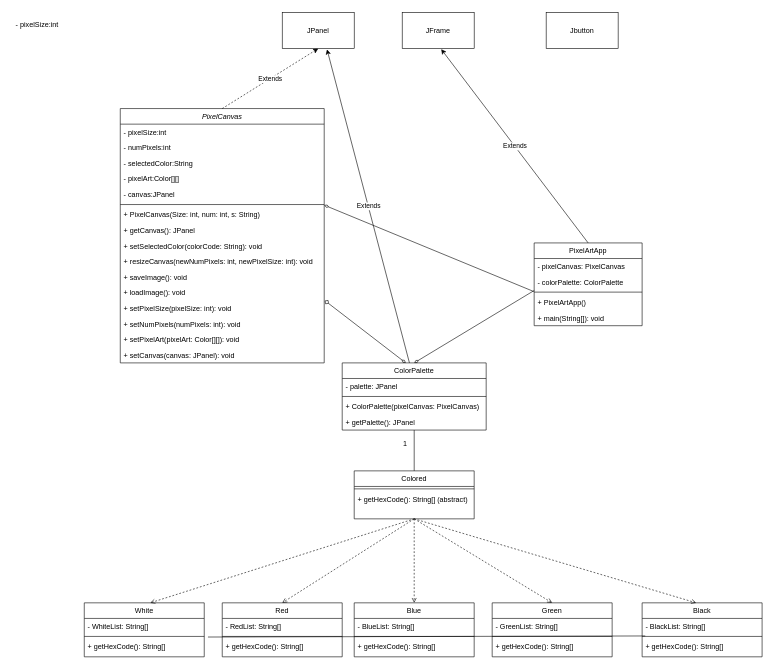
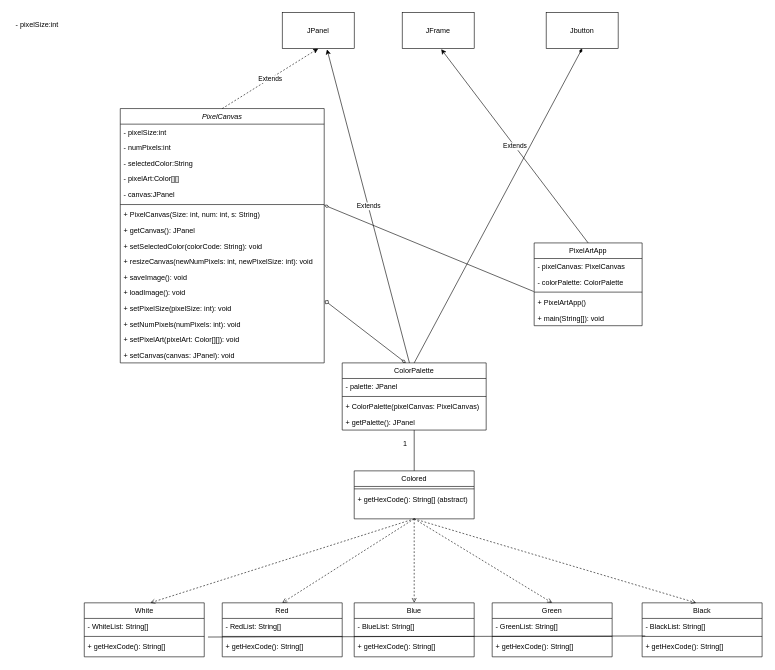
none -> (468, 262)
(475, 326) -> none
